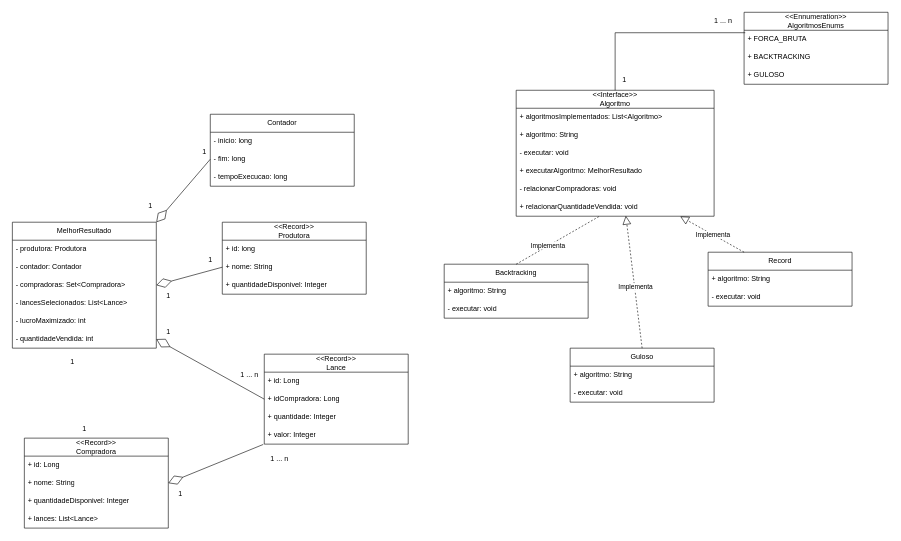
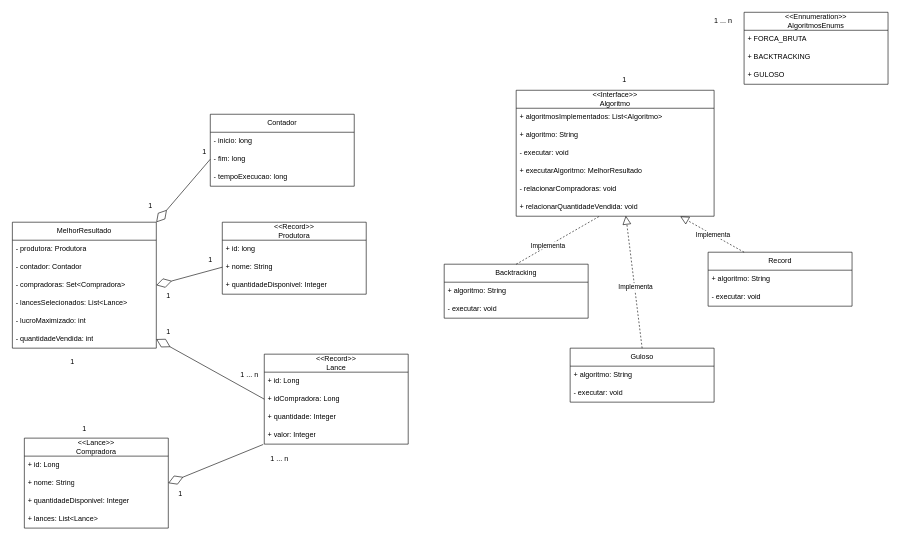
(650, 33) -> none
(96, 447) -> (96, 447)
